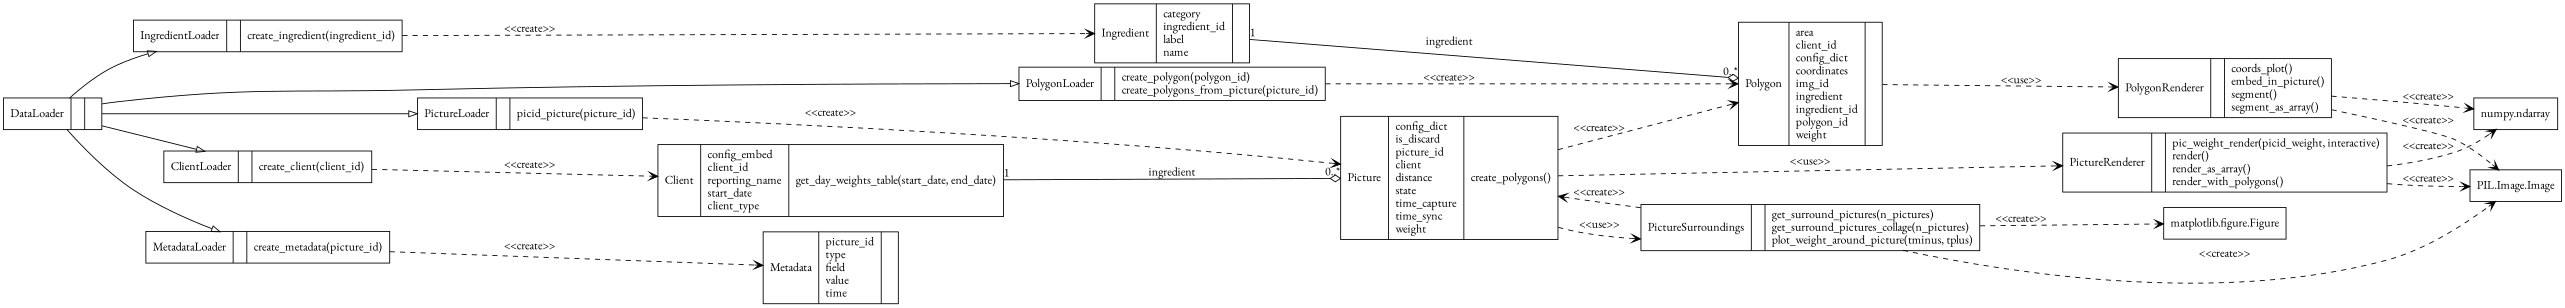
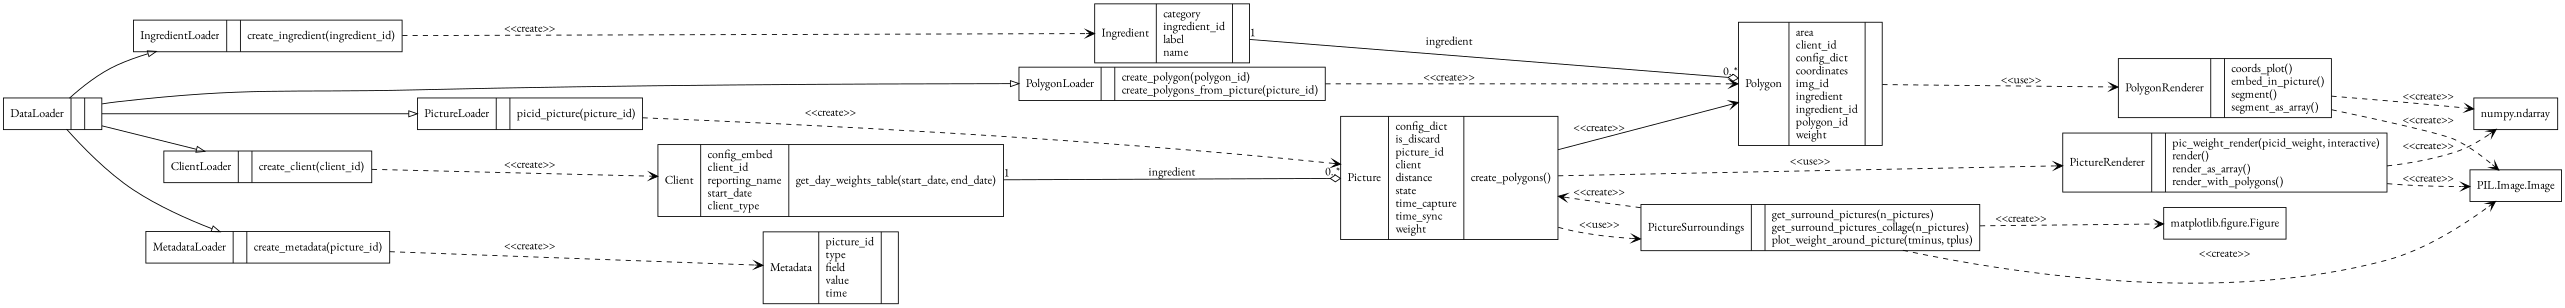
(1644, 127) -> (1644, 127)
